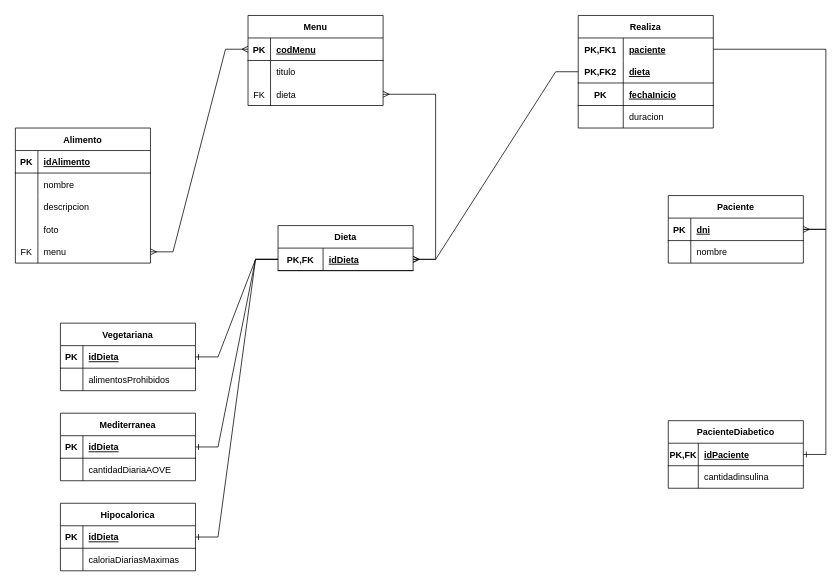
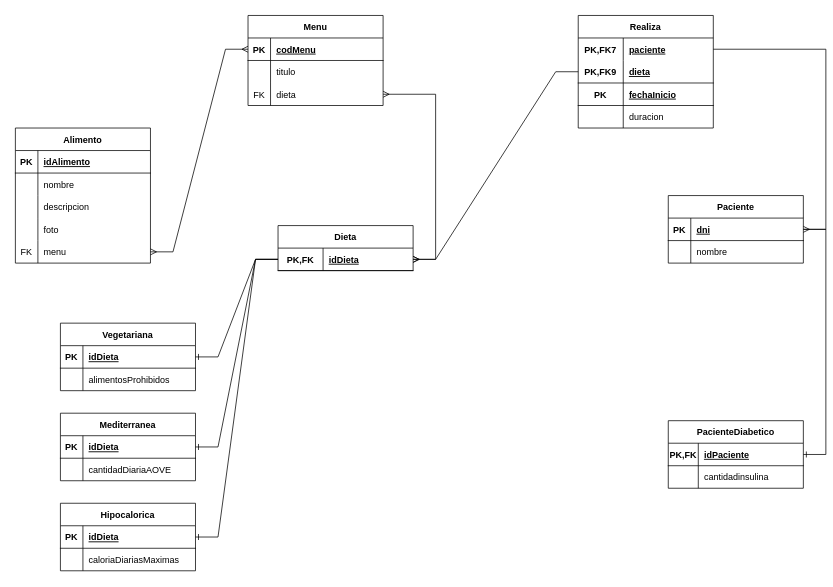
(600, 50) -> (600, 50)
(600, 72) -> (600, 72)
